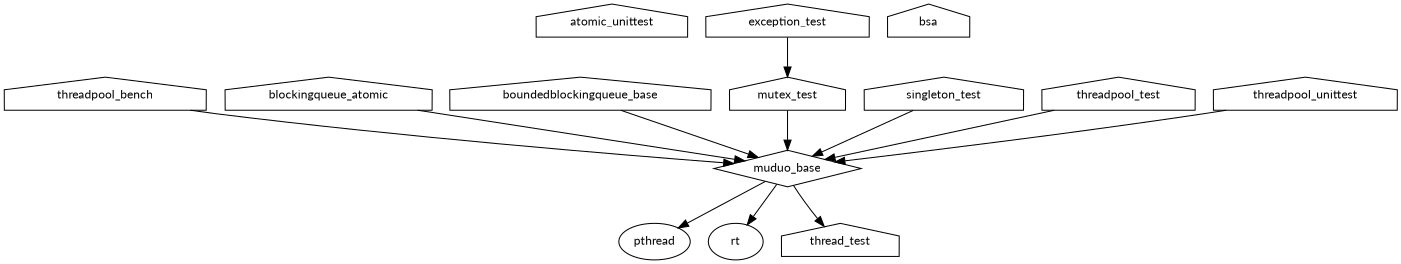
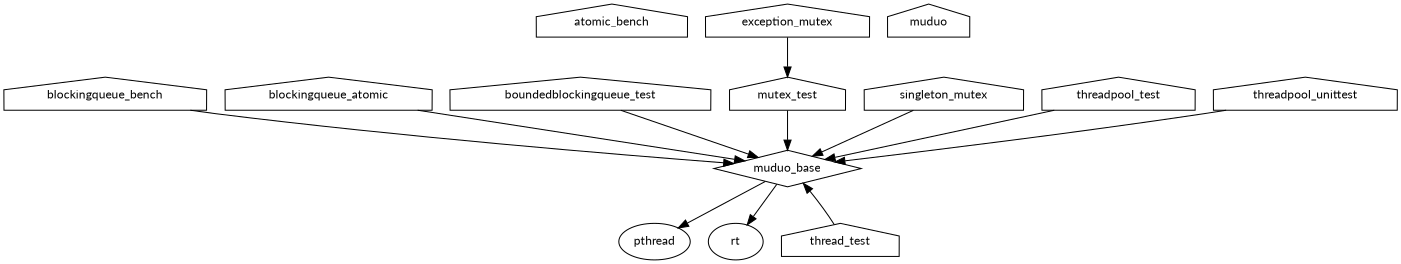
(612, 22) -> (612, 22)
(788, 22) -> (788, 22)
(929, 22) -> (929, 22)
(105, 95) -> (105, 95)
(580, 95) -> (580, 95)
(944, 95) -> (944, 95)
(805, 202) -> (823, 208)
